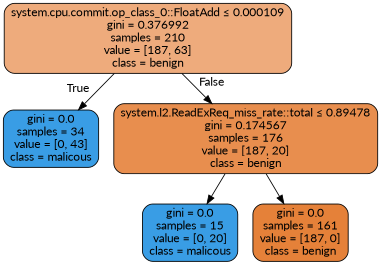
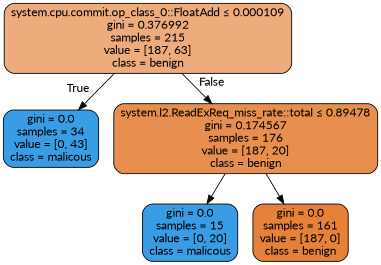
(148, 38) -> (148, 38)
